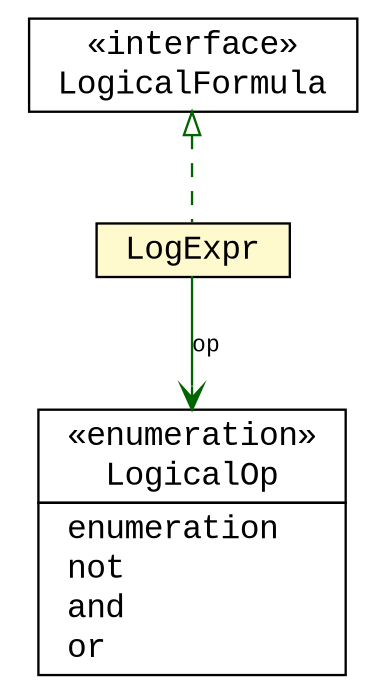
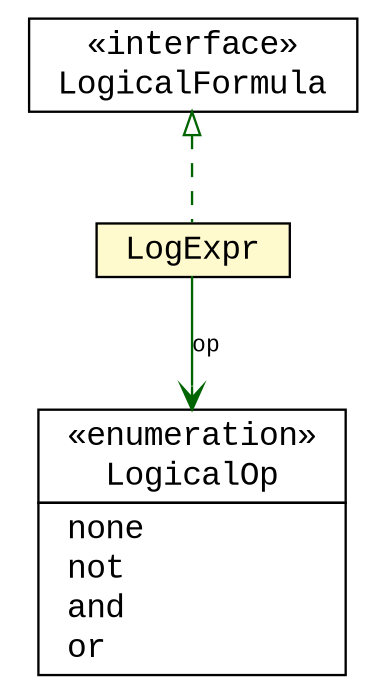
(173, 528) -> (106, 528)
